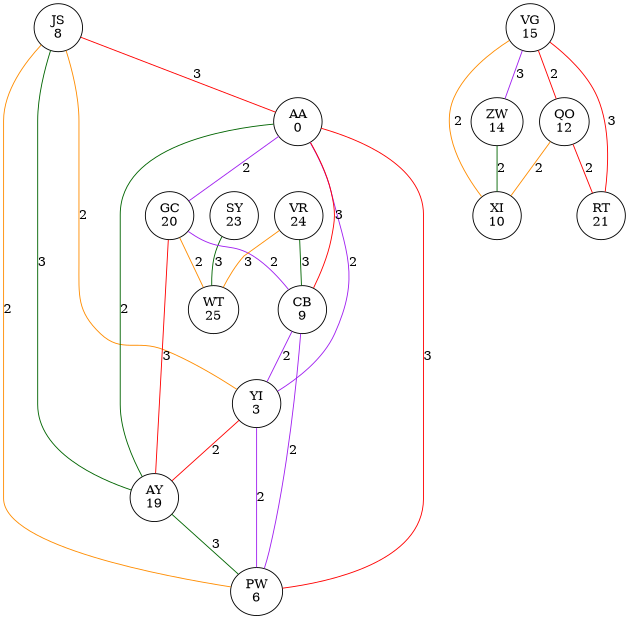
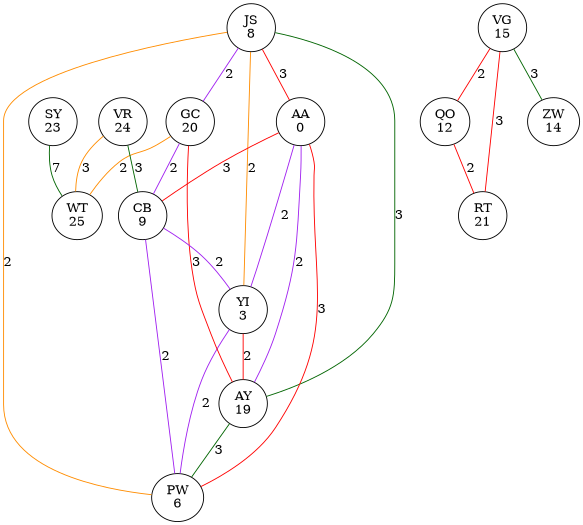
(514, 75) -> (528, 74)
(234, 169) -> (221, 75)
(497, 216) -> none
(120, 251) -> (293, 267)
(219, 263) -> (57, 169)
